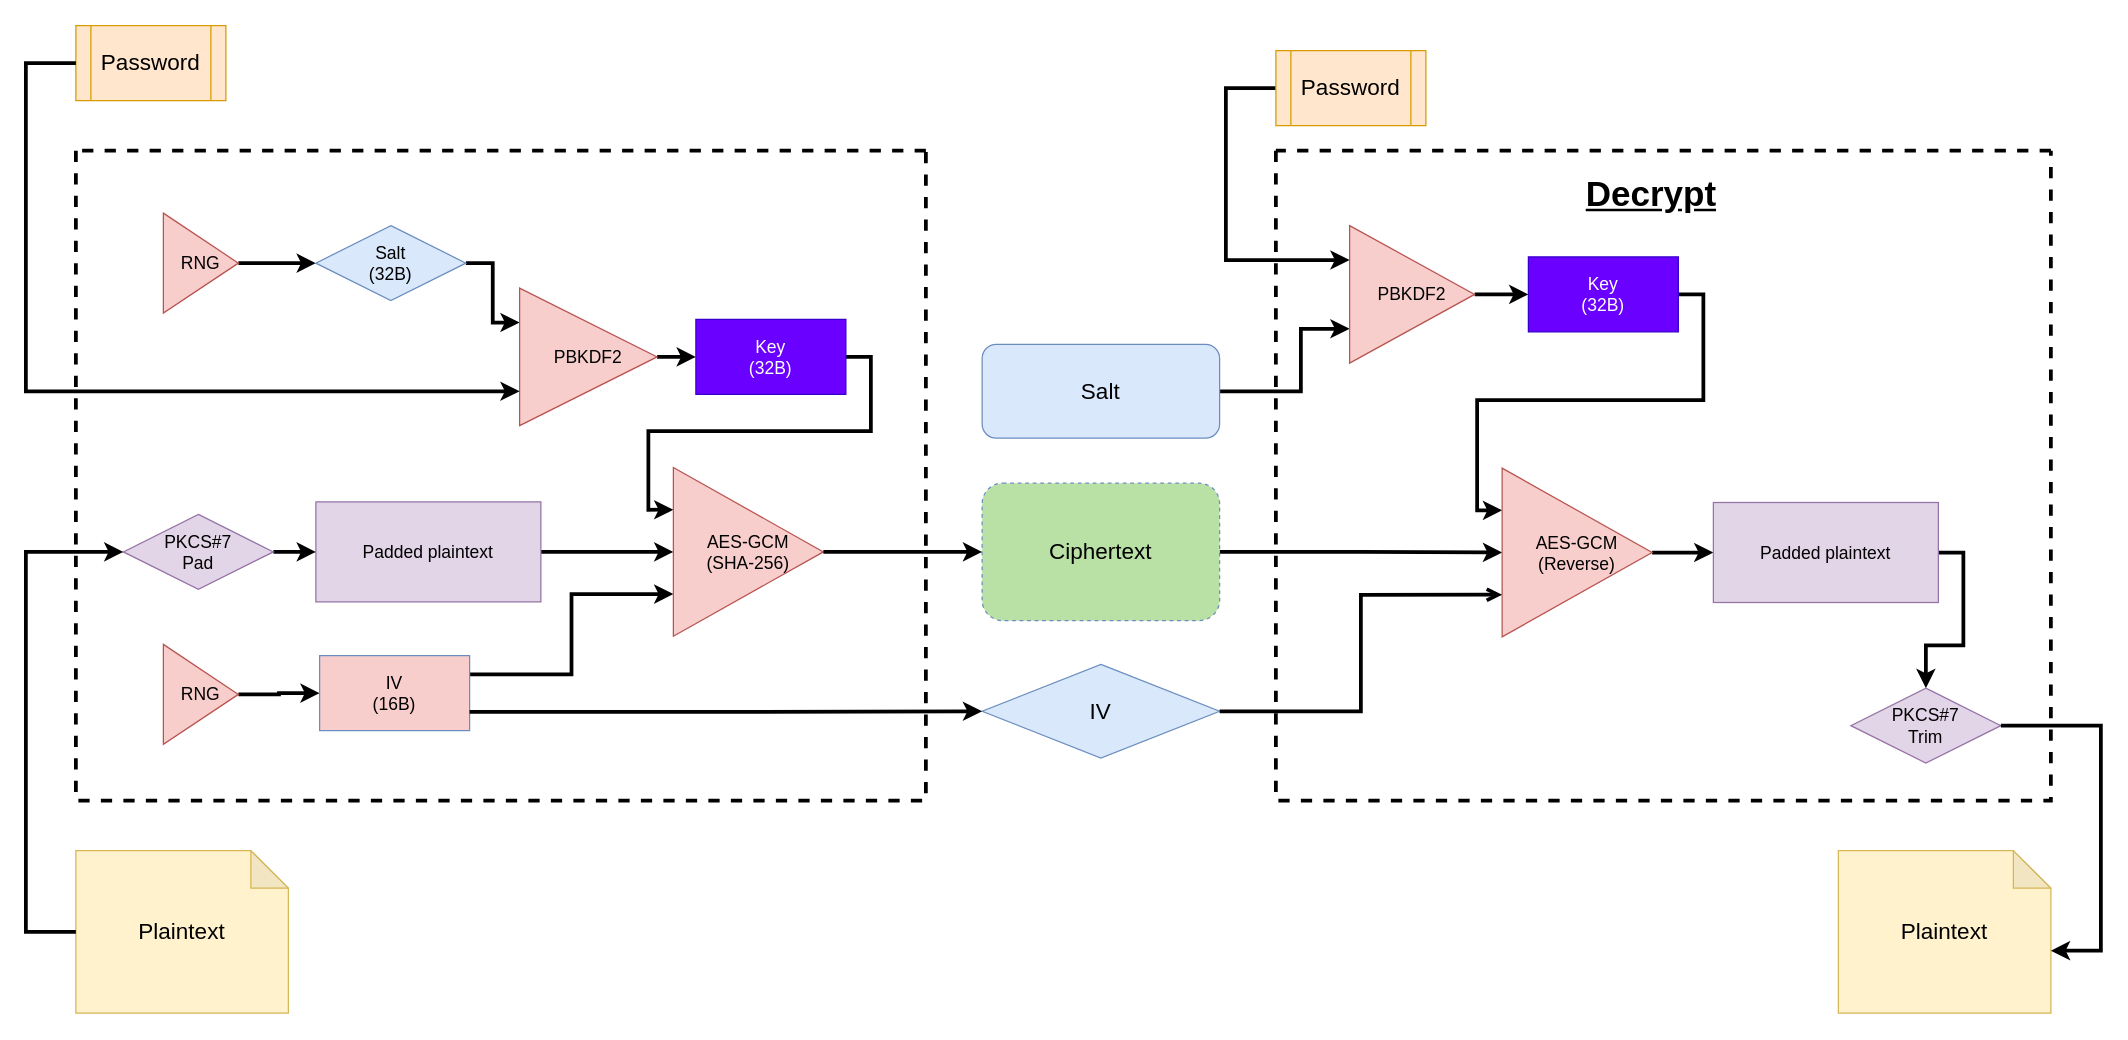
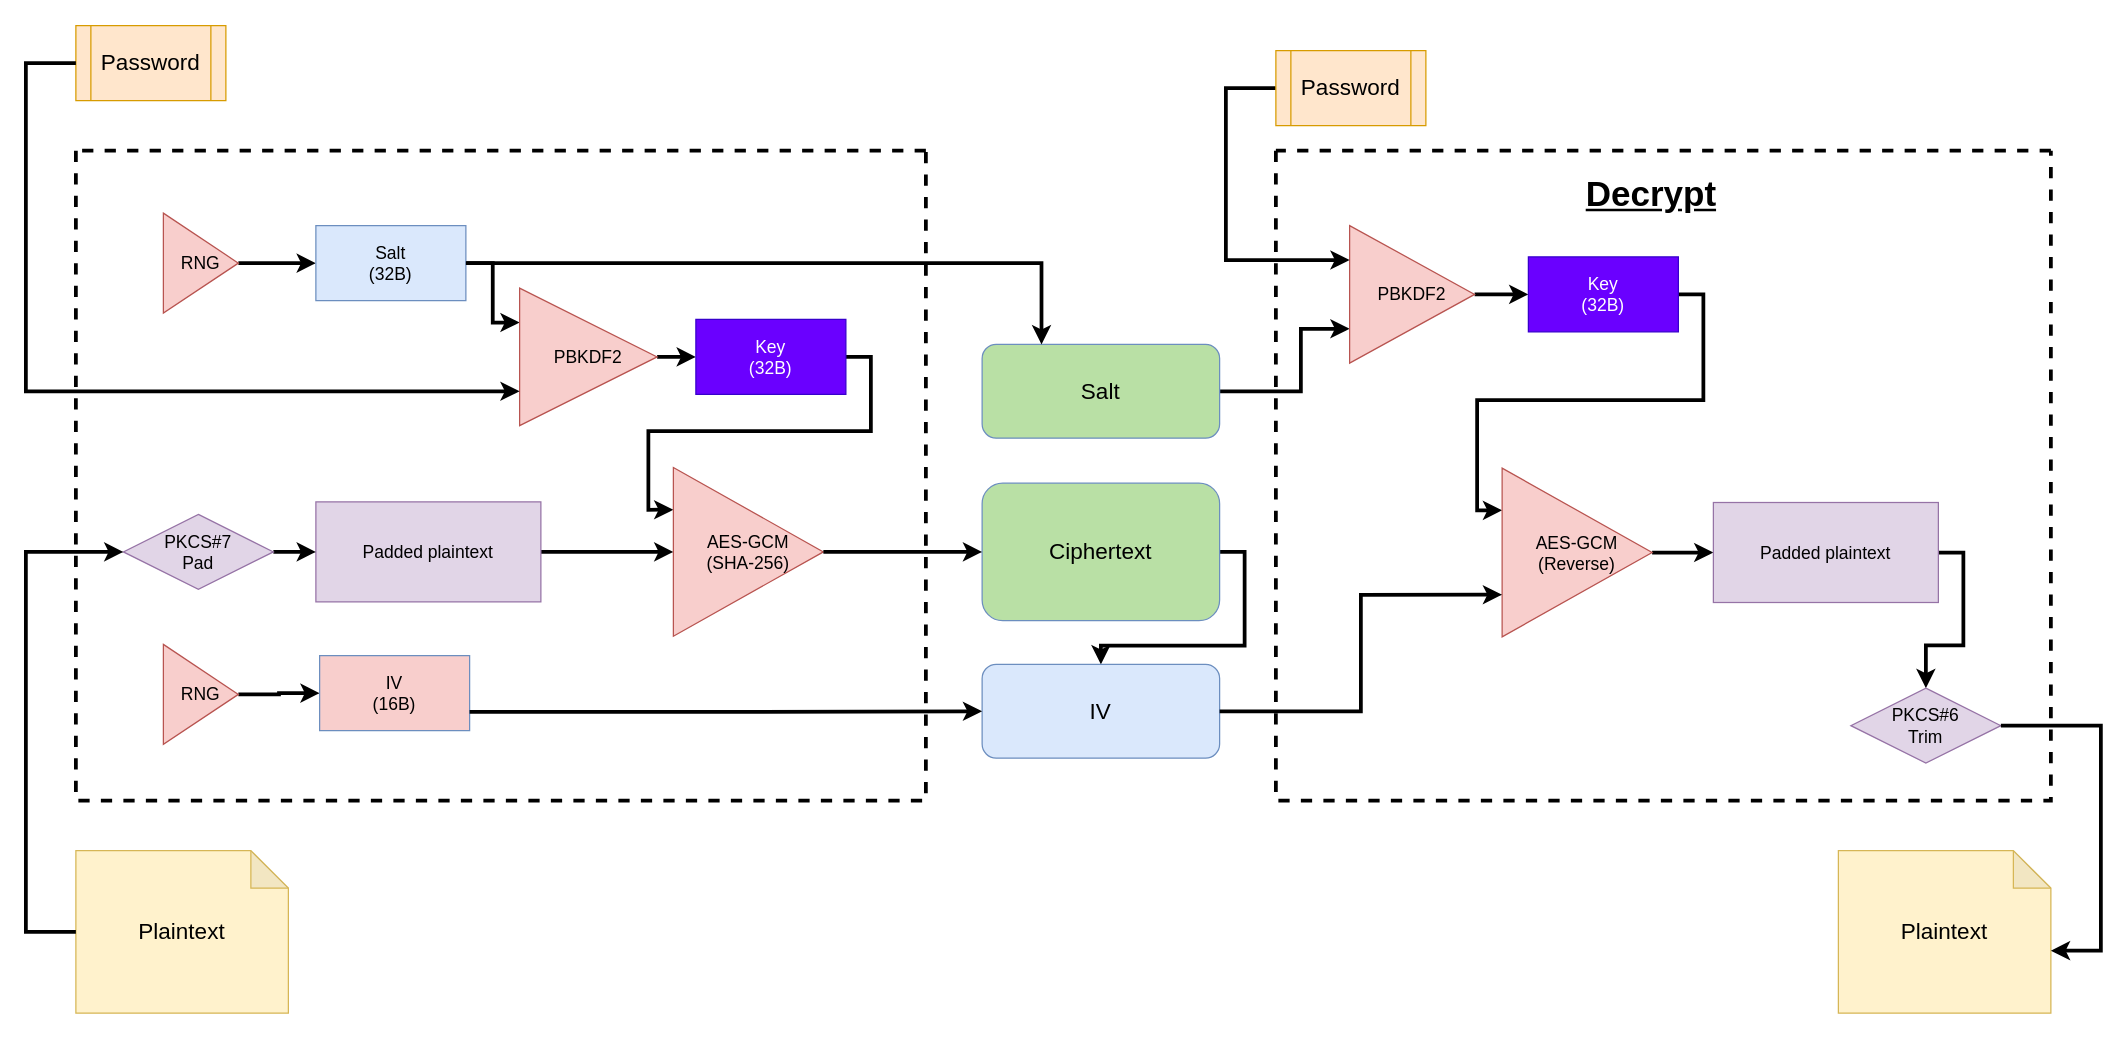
(391, 263) -> (391, 263)
none -> (802, 263)
(1101, 391) -> (1101, 391)
(1101, 552) -> (1101, 552)
(1365, 552) -> (1218, 646)
(1487, 595) -> (1486, 595)
(571, 640) -> none
(1101, 711) -> (1101, 711)
(1926, 726) -> (1926, 726)
